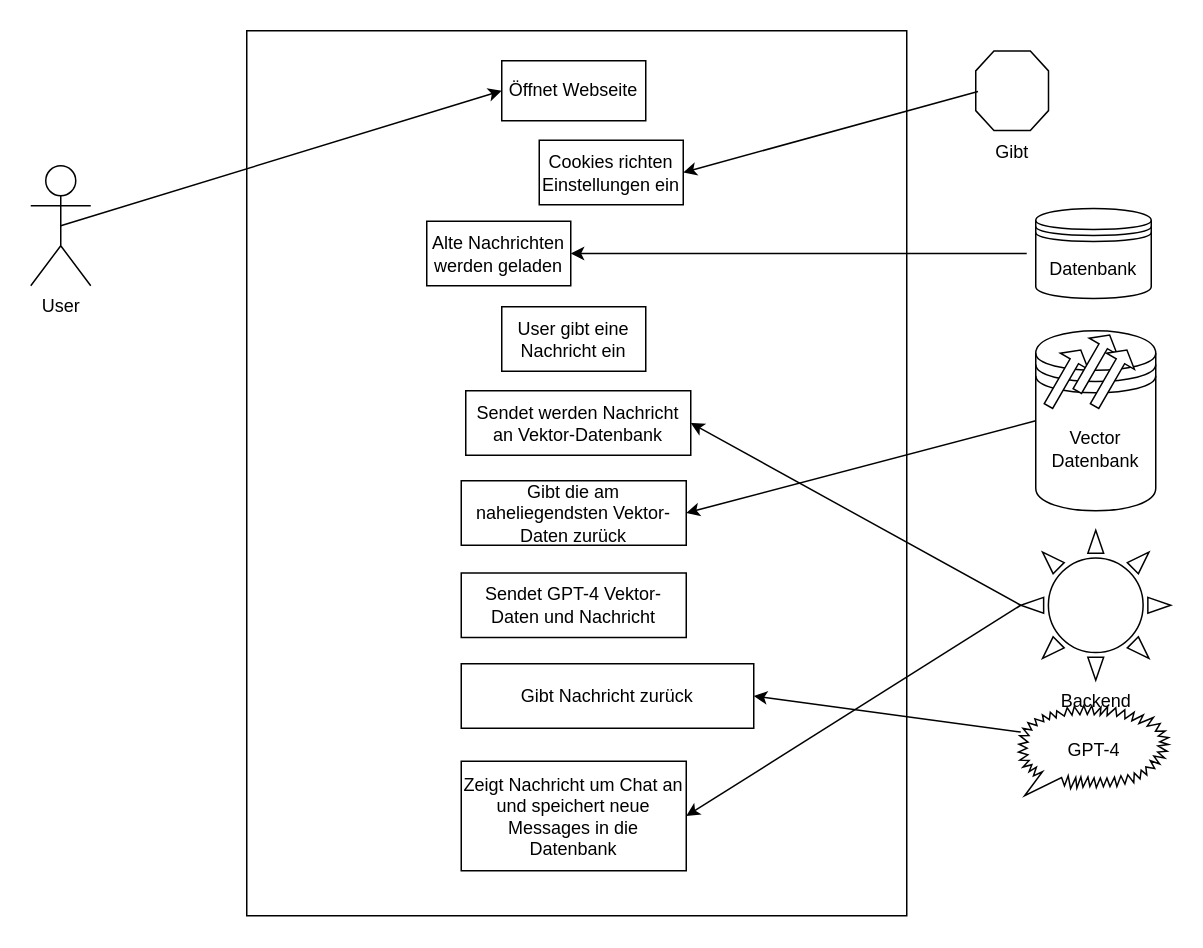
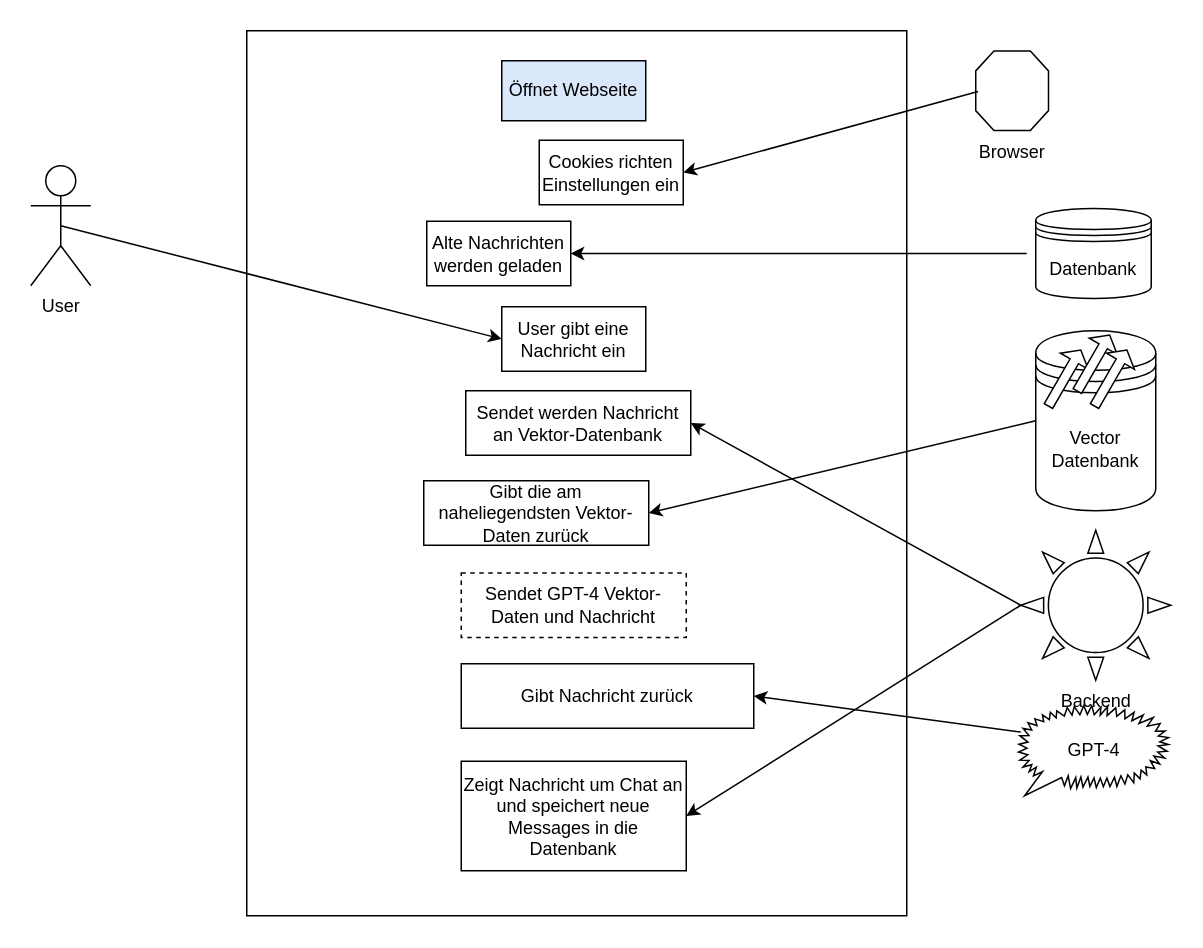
(574, 91) -> (574, 91)
(1013, 153) -> (1013, 153)
(288, 156) -> none
none -> (278, 282)
(574, 513) -> (536, 513)
(574, 605) -> (574, 605)
